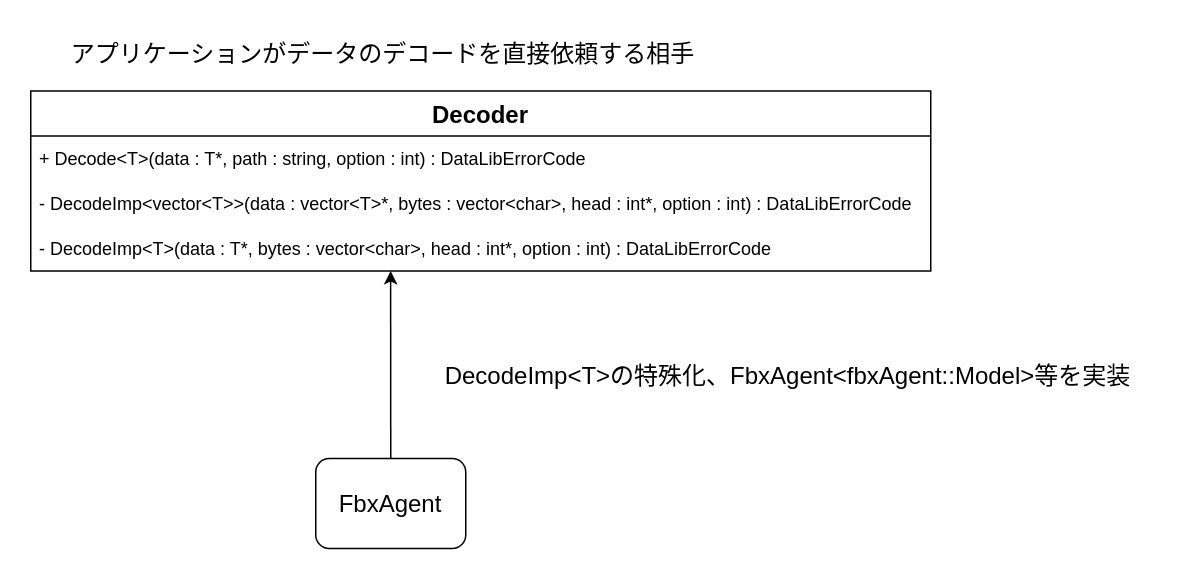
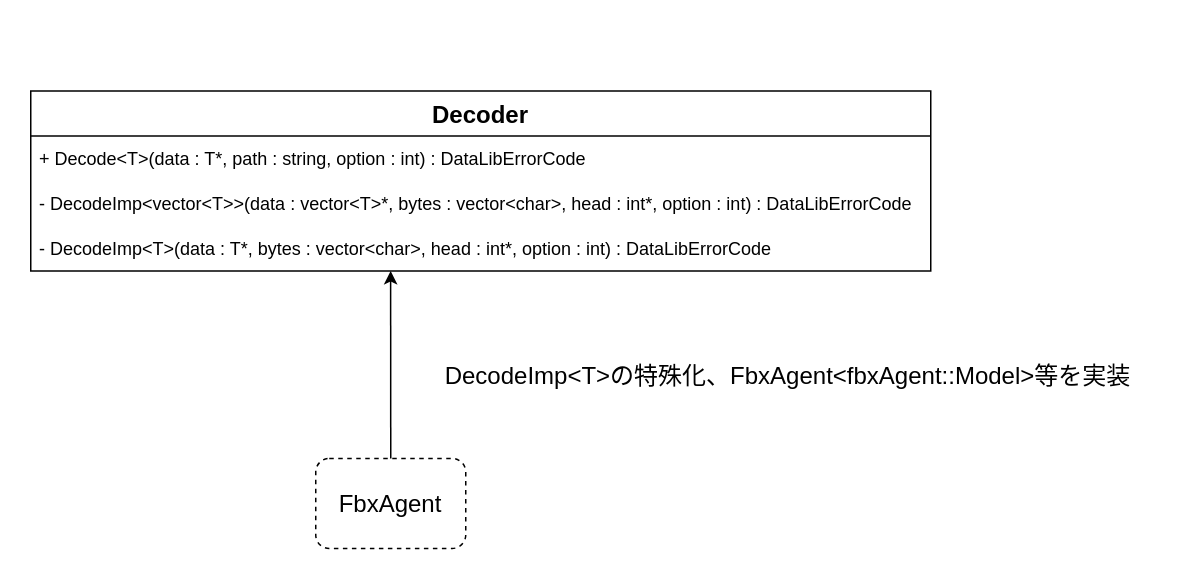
(383, 53) -> none
(391, 503) -> (391, 503)
